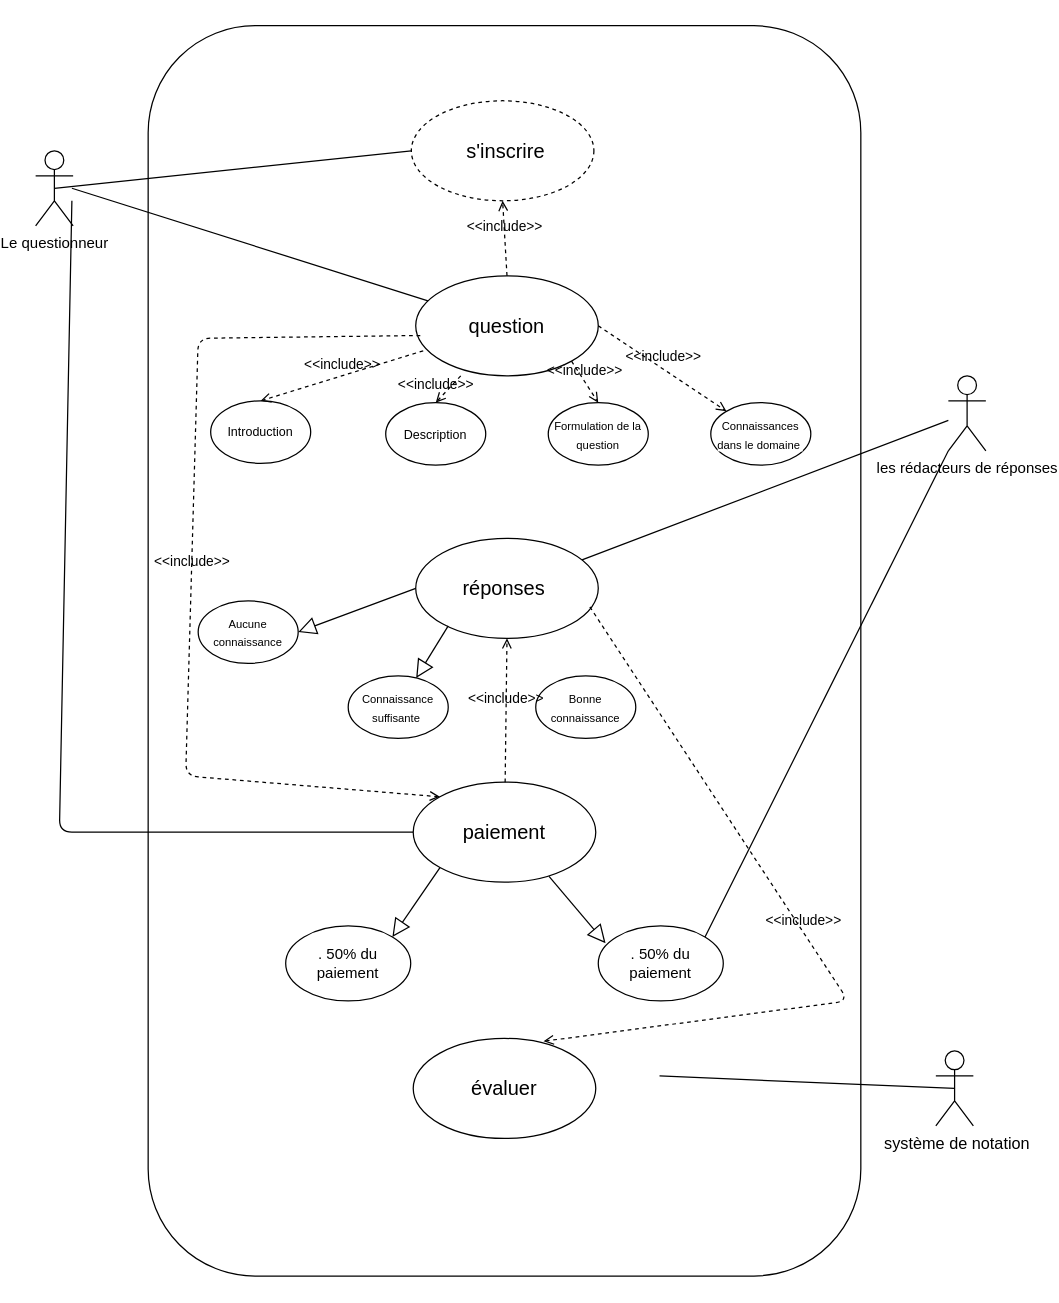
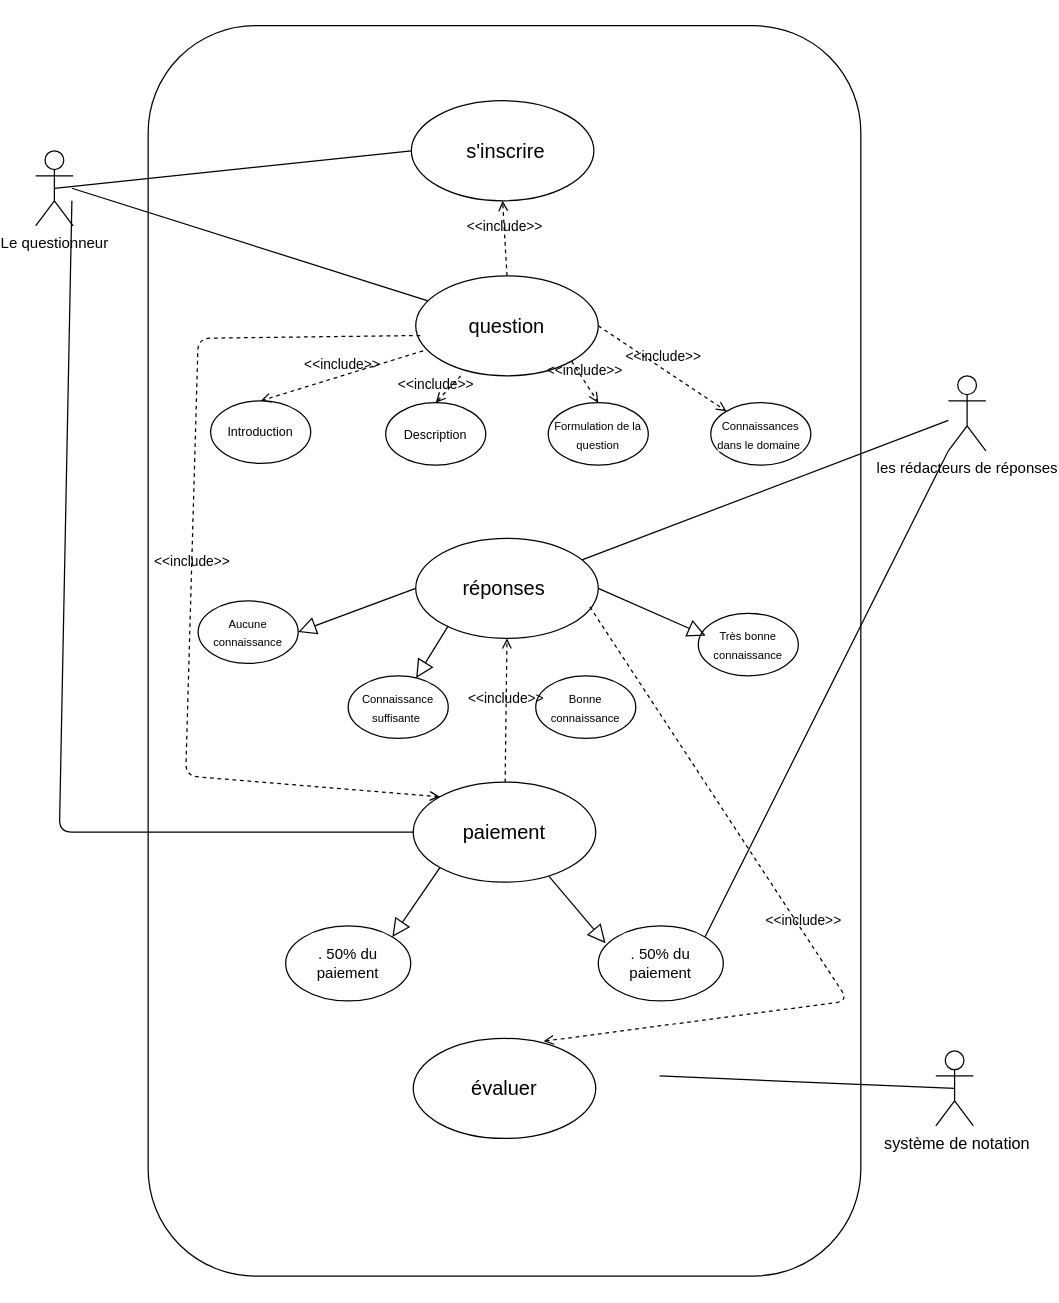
(503, 151) -> (503, 151)
none -> (643, 608)
none -> (748, 644)
